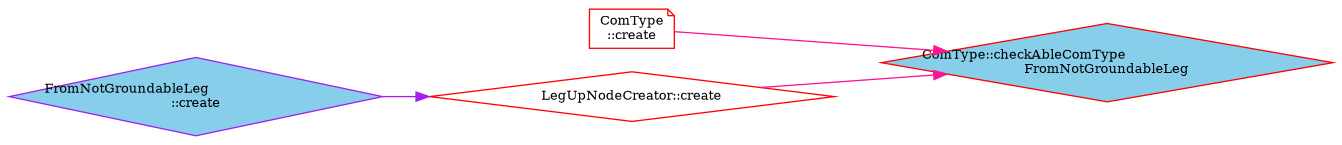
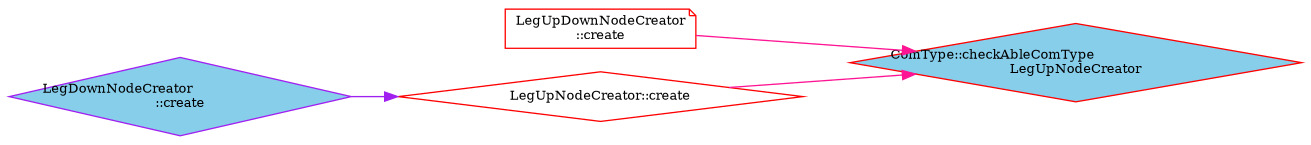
(632, 29) -> (601, 29)
(1107, 63) -> (1076, 63)
(196, 97) -> (180, 97)
